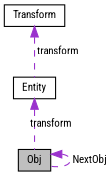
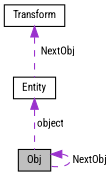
(57, 52) -> (57, 52)
(50, 124) -> (50, 124)
